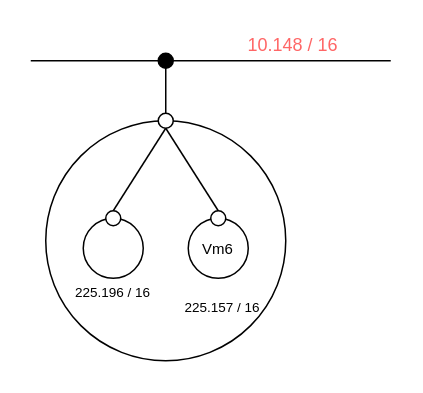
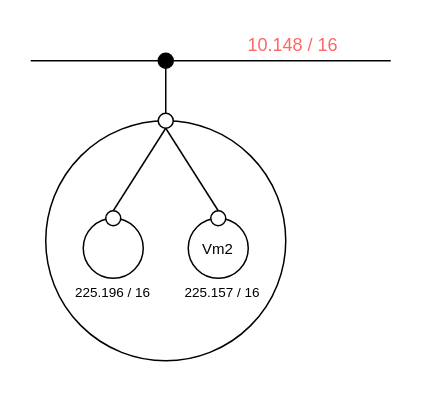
(218, 248) -> (218, 248)
(222, 308) -> (222, 293)
